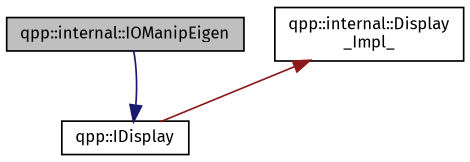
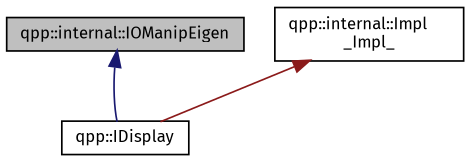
(369, 34) -> (369, 34)
(136, 77) -> (114, 95)
